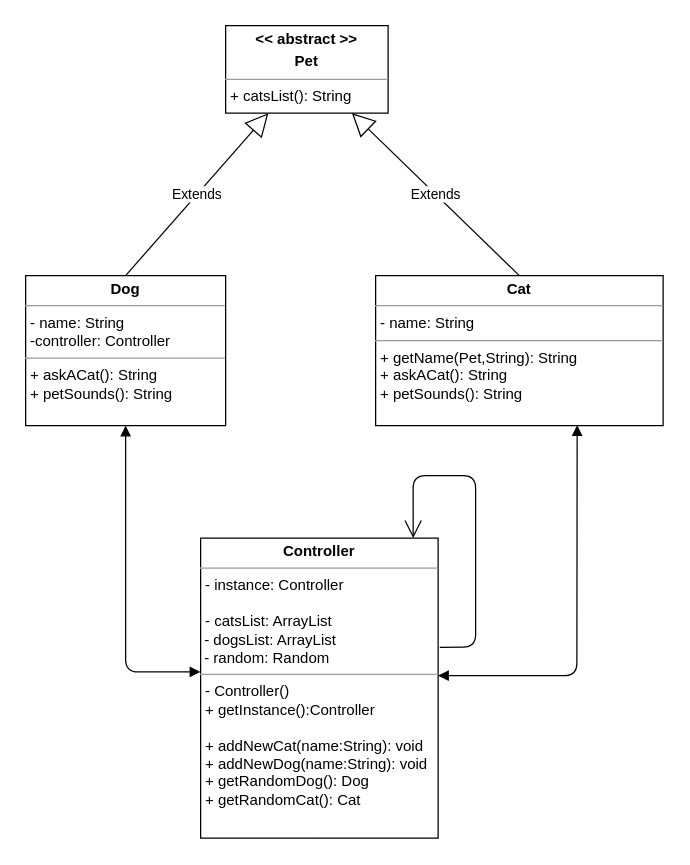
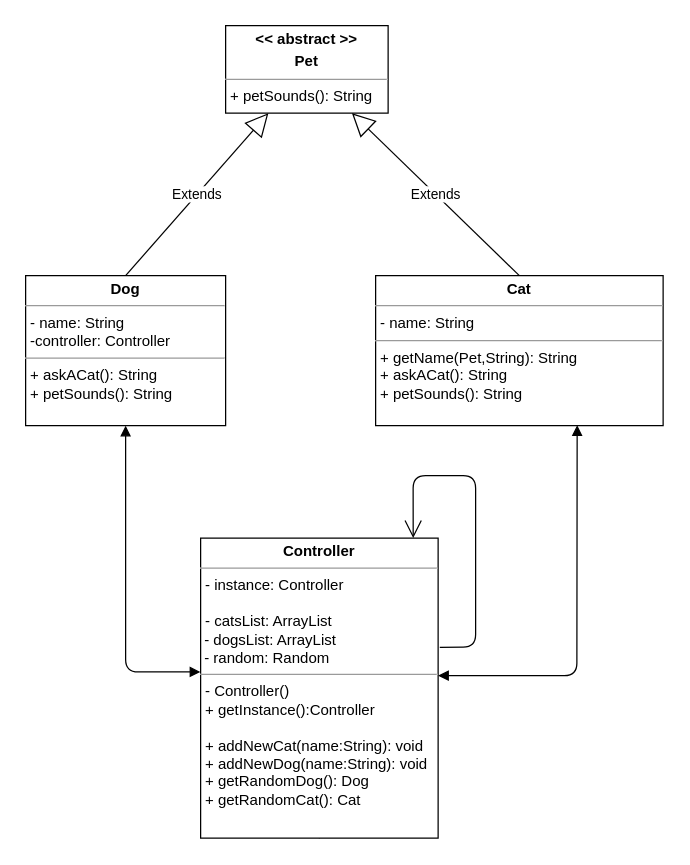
(300, 53) -> (306, 53)
